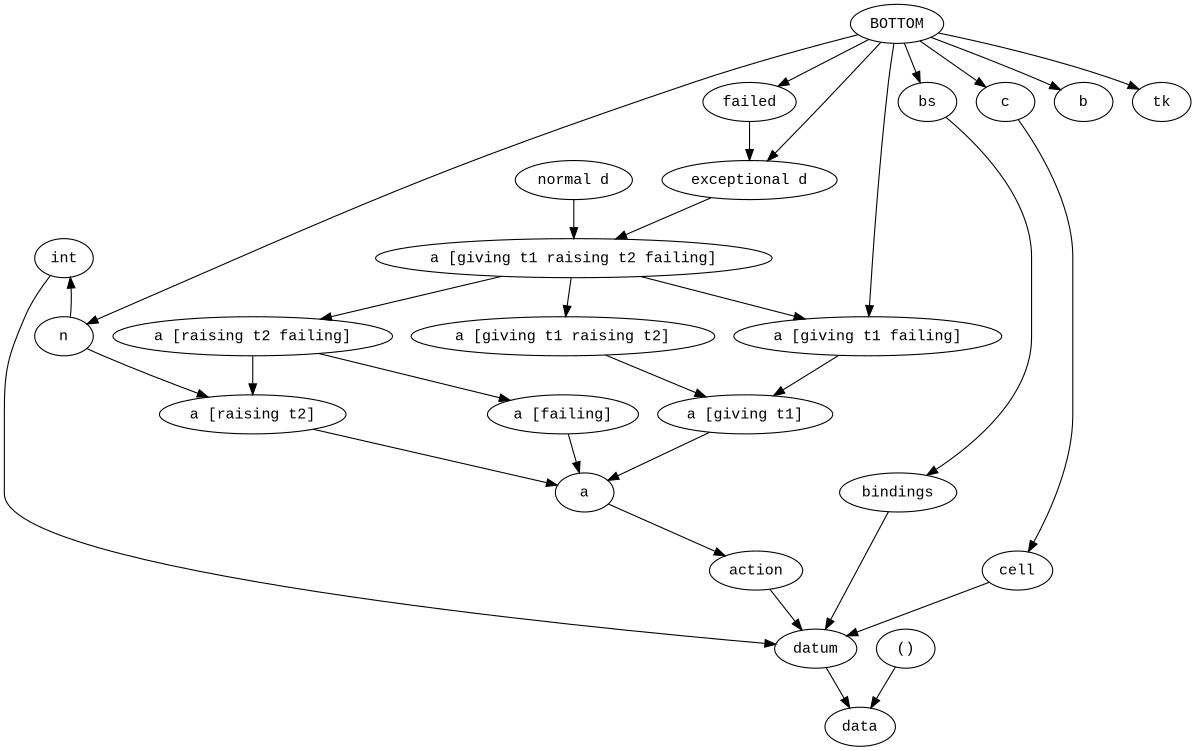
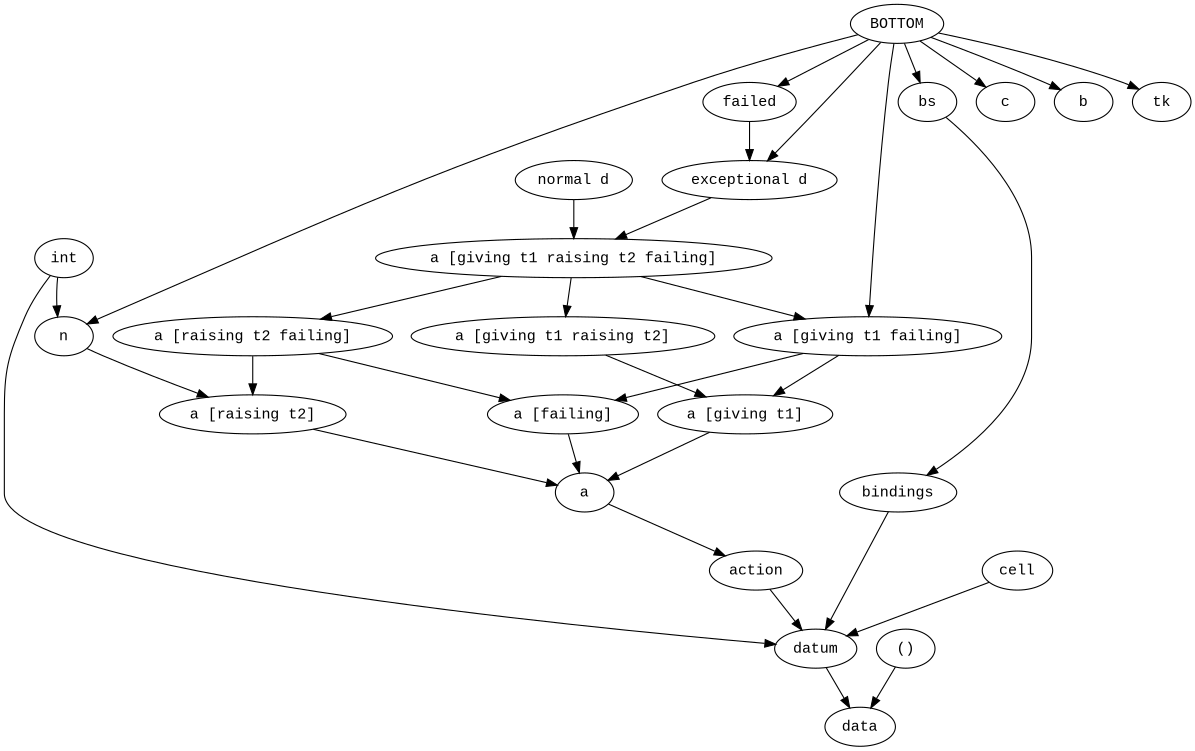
(71, 303) -> (57, 292)
(1073, 328) -> none
none -> (715, 376)
